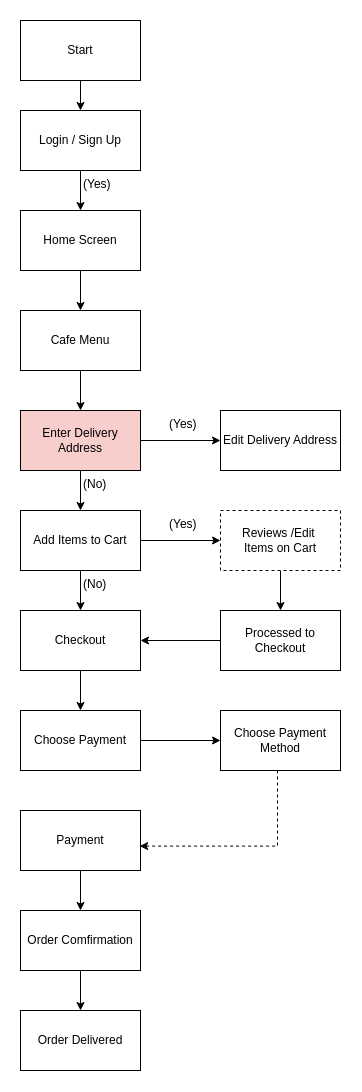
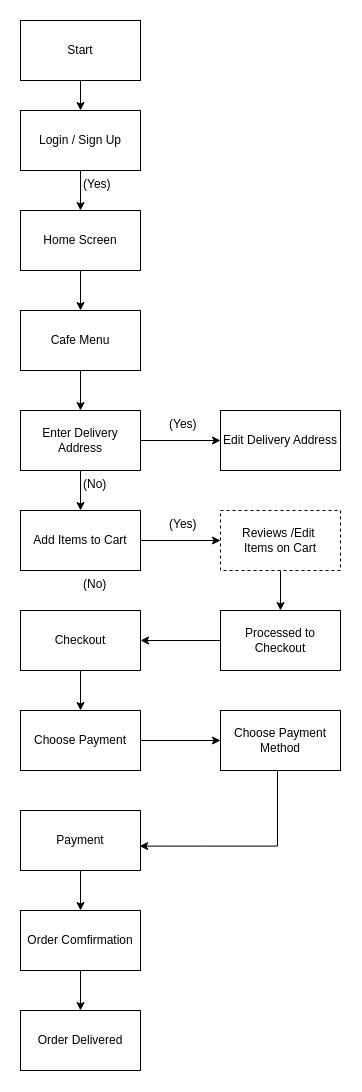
(81, 441) -> (81, 441)
(81, 587) -> none
(249, 846) -> (249, 846)
